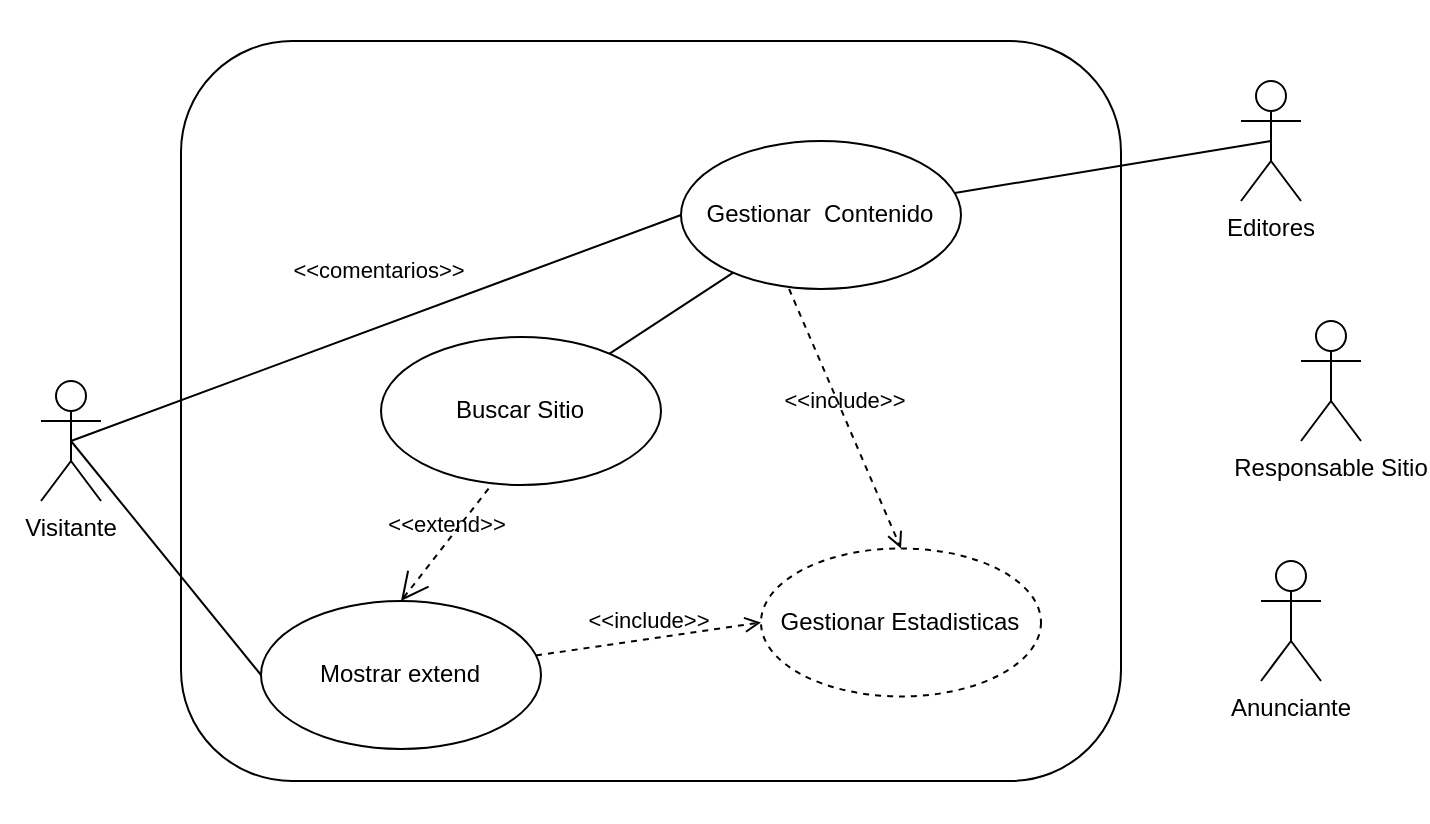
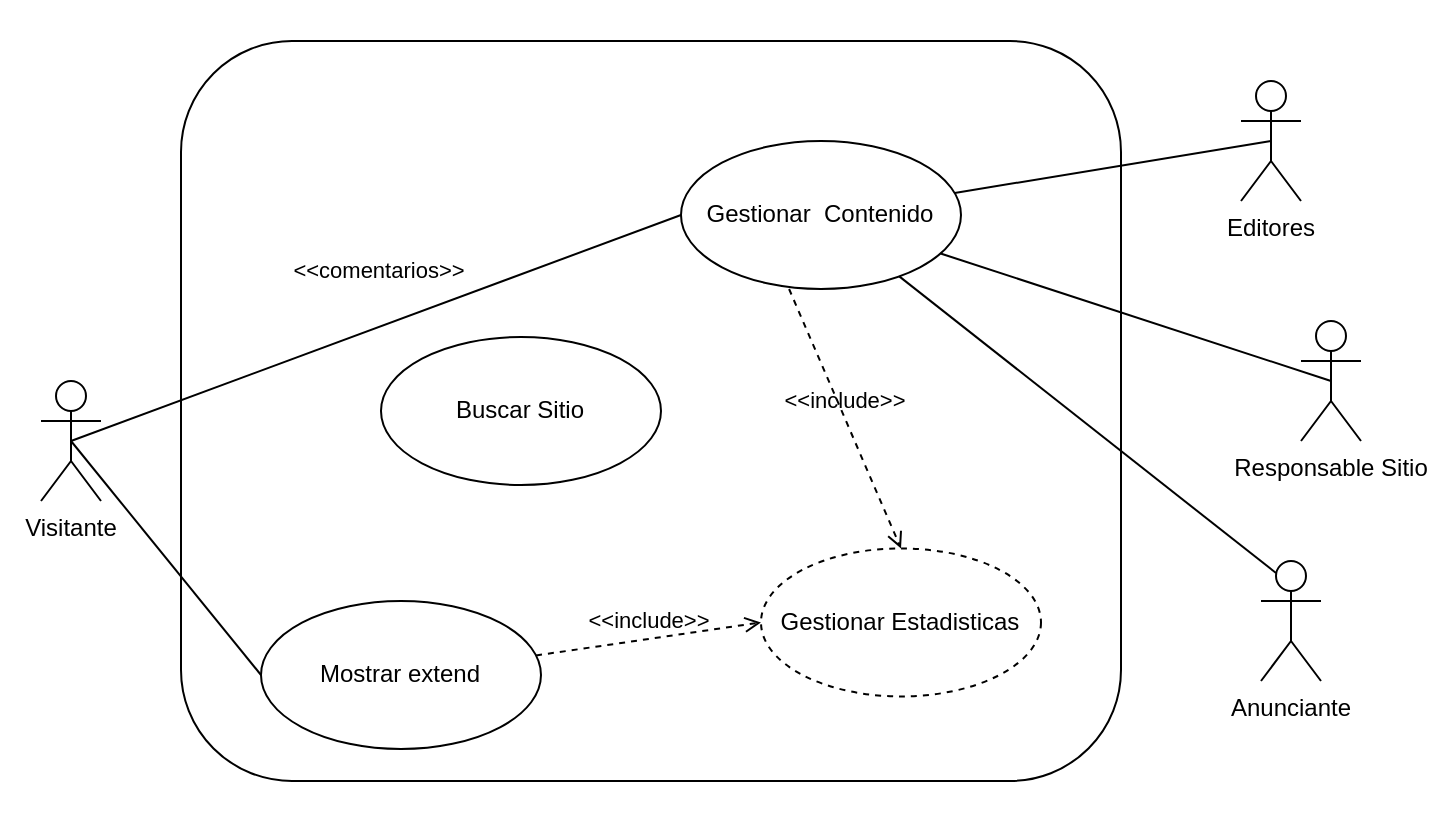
(672, 313) -> (1134, 317)
none -> (1087, 424)
(447, 542) -> none
